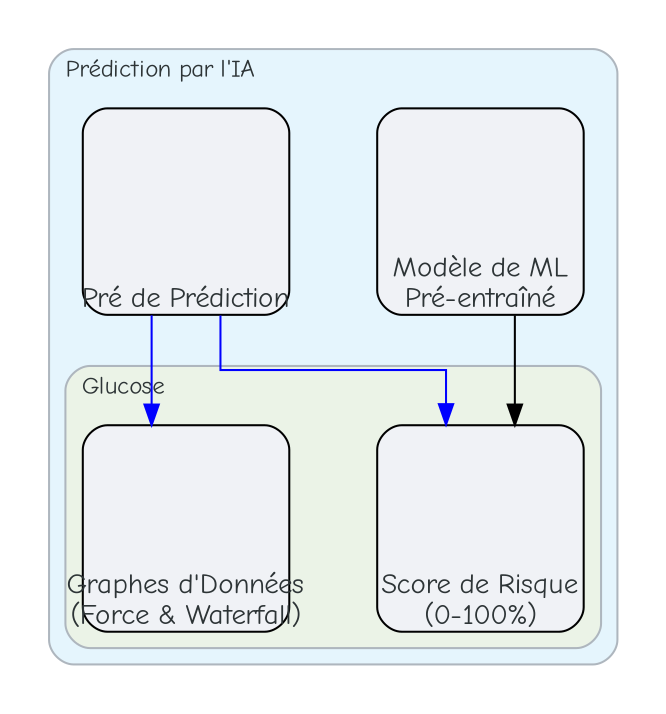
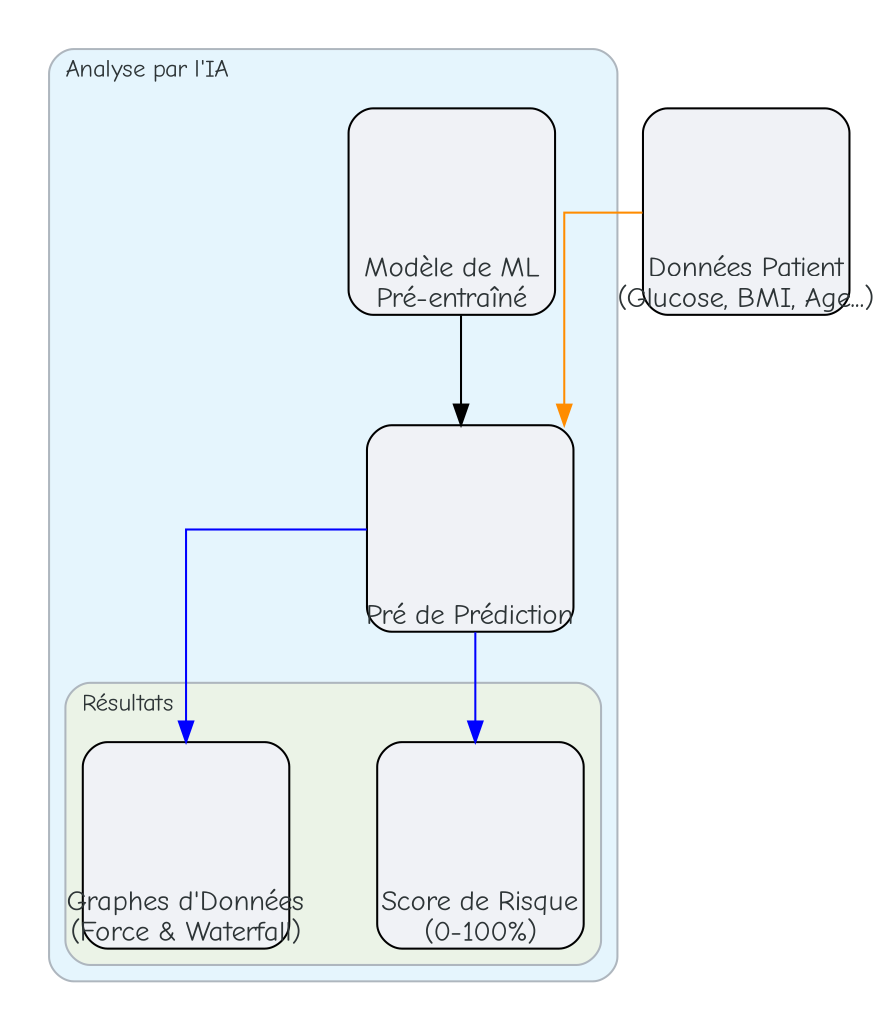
(160, 71) -> (147, 71)
none -> (746, 212)
(515, 353) -> (461, 360)
(124, 387) -> (129, 704)
